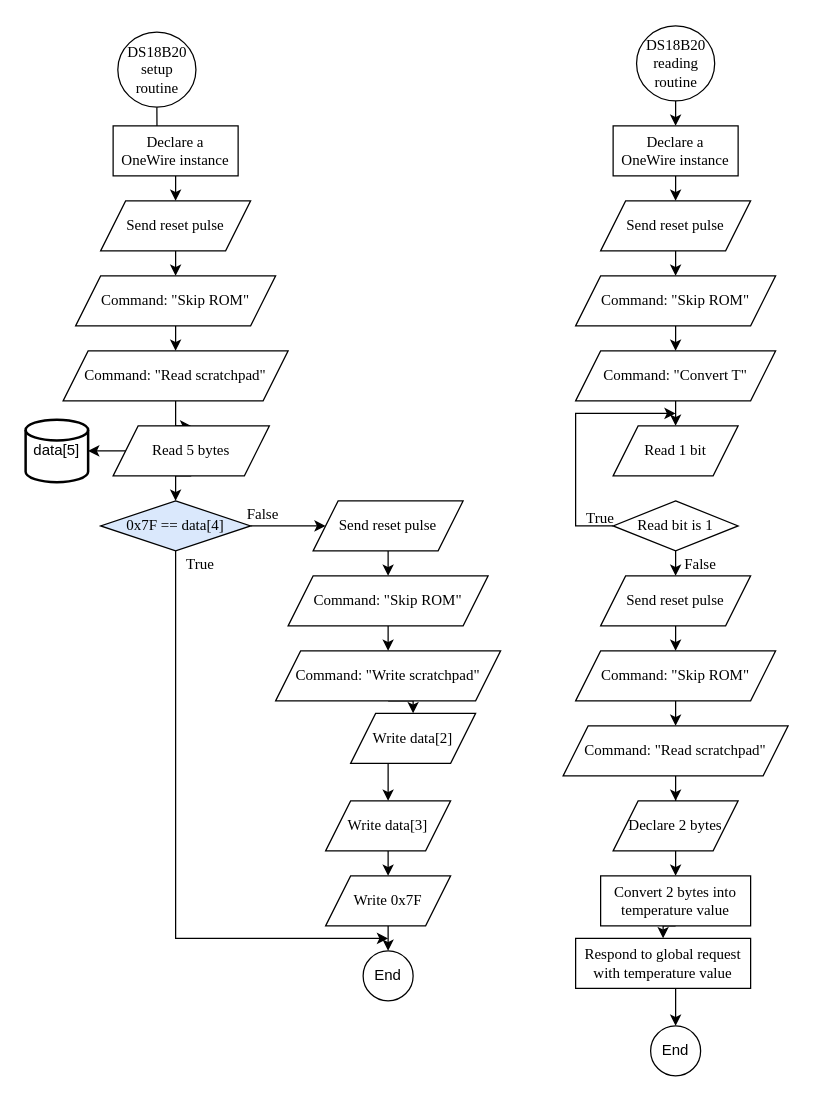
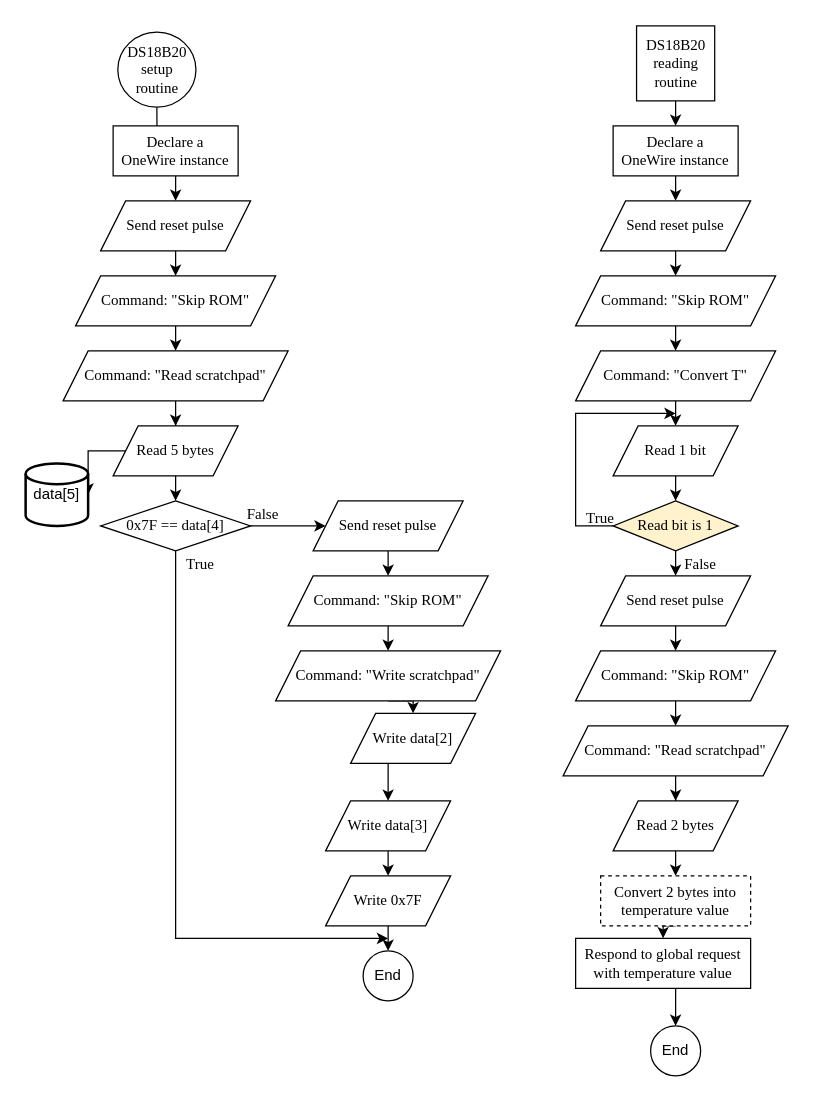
(676, 63) -> (676, 63)
(57, 451) -> (57, 494)
(191, 451) -> (176, 451)
none -> (676, 484)
(176, 526) -> (176, 526)
(676, 526) -> (676, 526)
(676, 826) -> (676, 826)
(676, 901) -> (676, 901)
